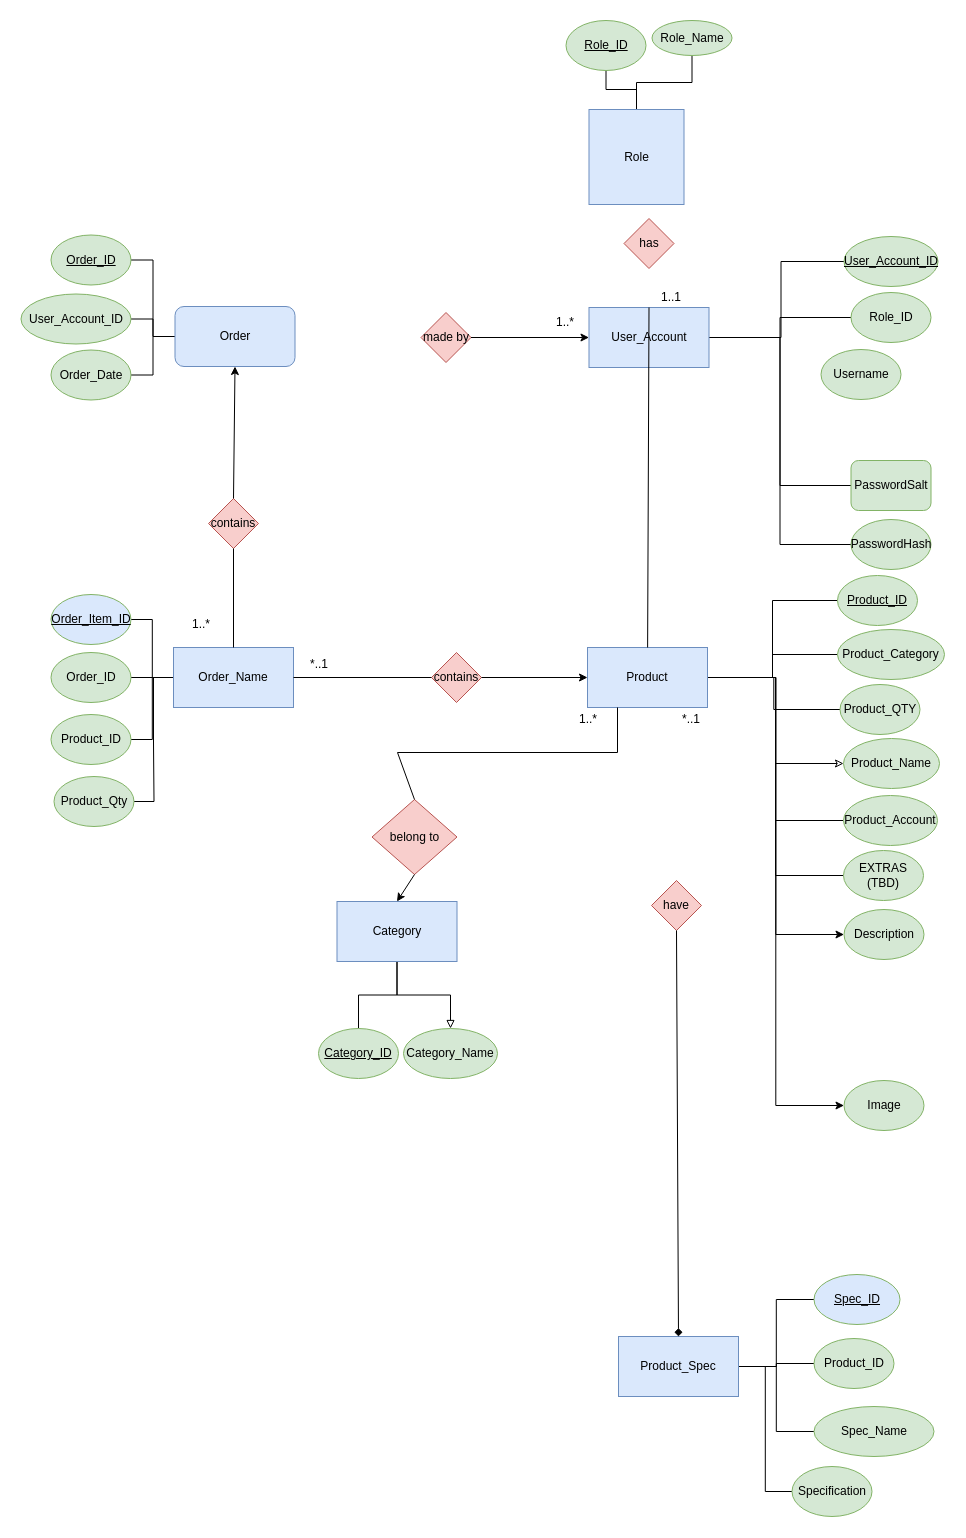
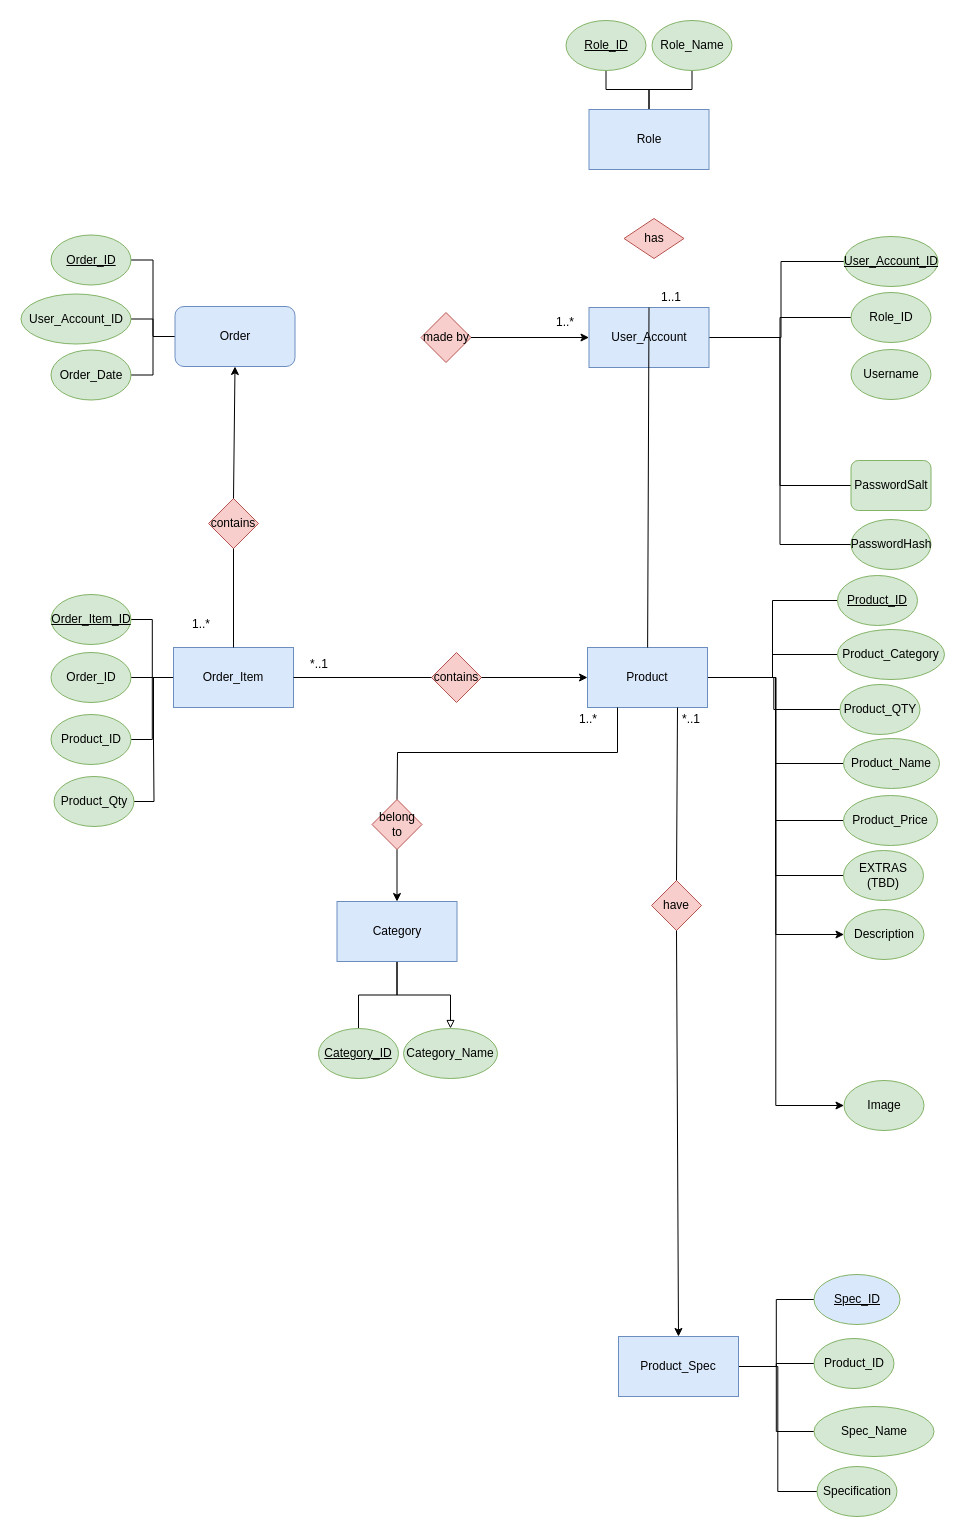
(692, 38) -> (692, 46)
(637, 157) -> (649, 140)
(649, 244) -> (654, 239)
(861, 375) -> (891, 375)
(91, 620) -> (91, 620)
(234, 678) -> (234, 678)
(835, 764) -> (838, 764)
none -> (677, 794)
(891, 821) -> (891, 821)
(415, 837) -> (397, 825)
(678, 1328) -> (678, 1328)
(832, 1492) -> (857, 1492)
